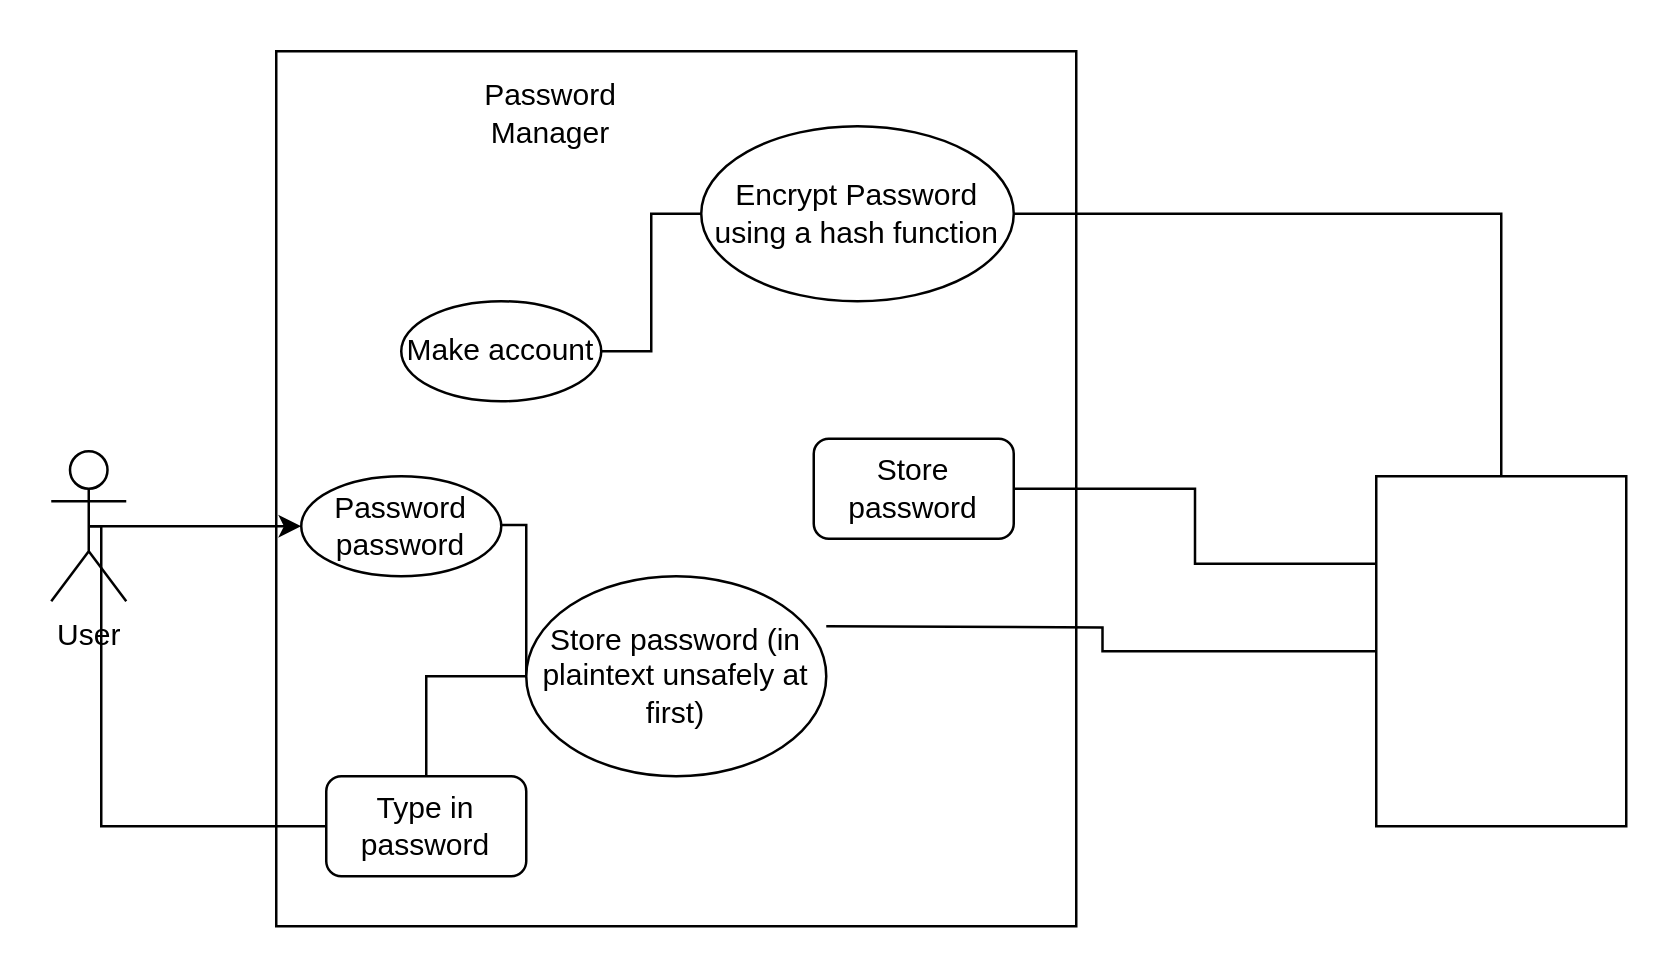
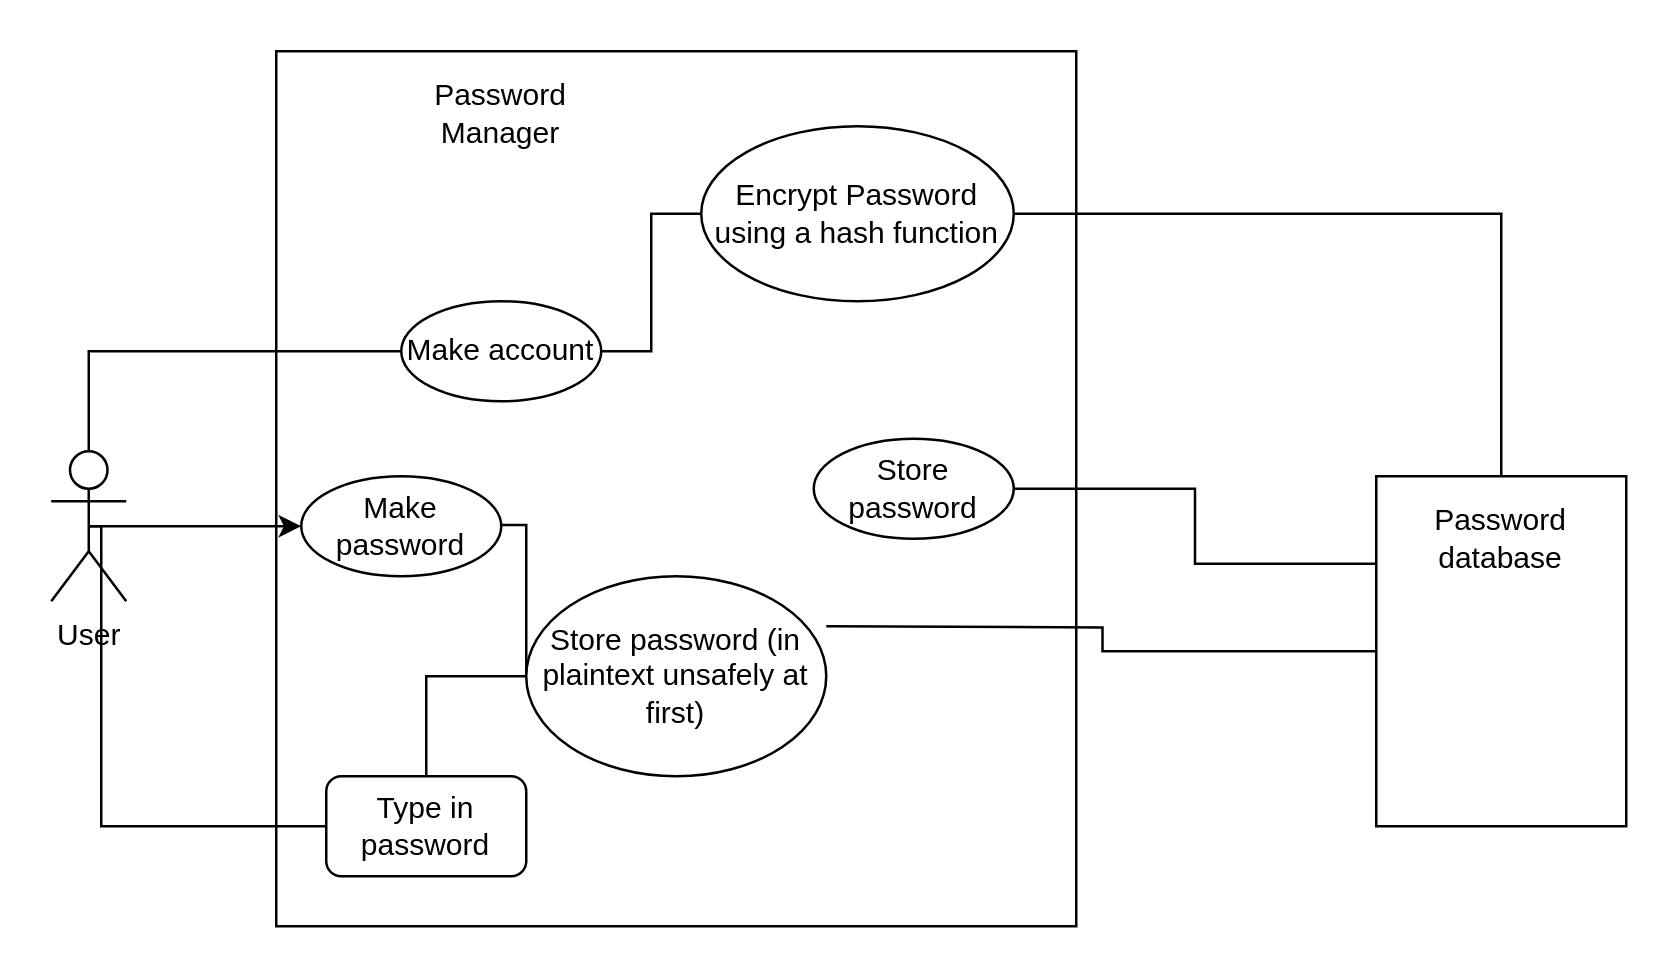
(551, 114) -> (501, 114)
none -> (195, 351)
(914, 489) -> (914, 489)
(401, 526) -> (401, 526)
none -> (1501, 539)
